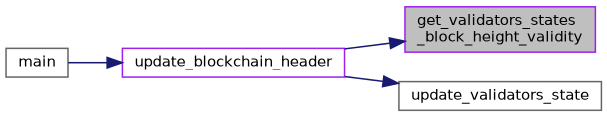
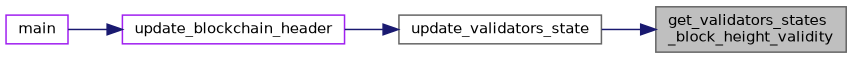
(500, 29) -> (751, 29)
(367, 46) -> (621, 29)
(37, 63) -> (37, 29)
